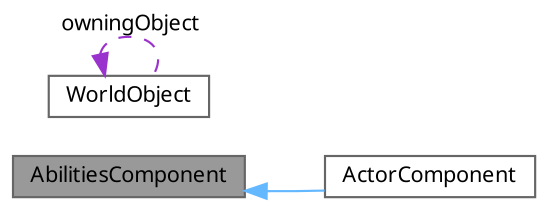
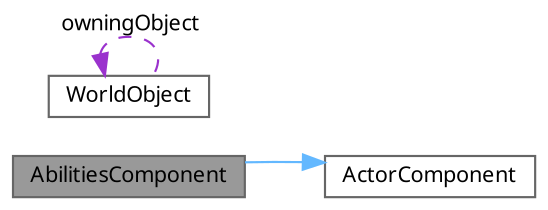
(296, 191) -> (274, 162)
